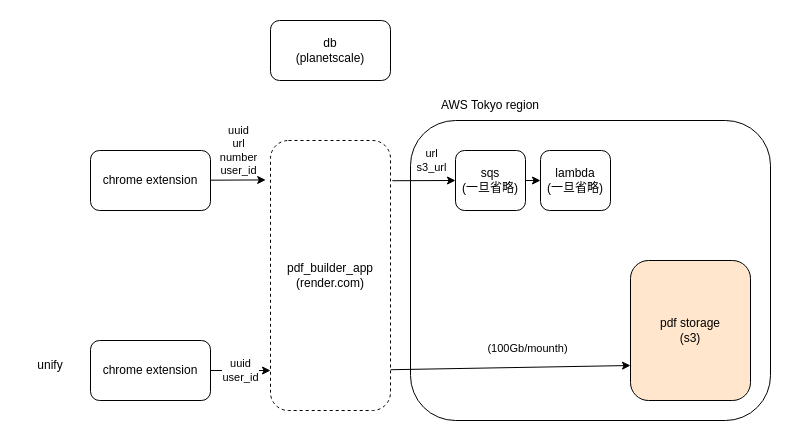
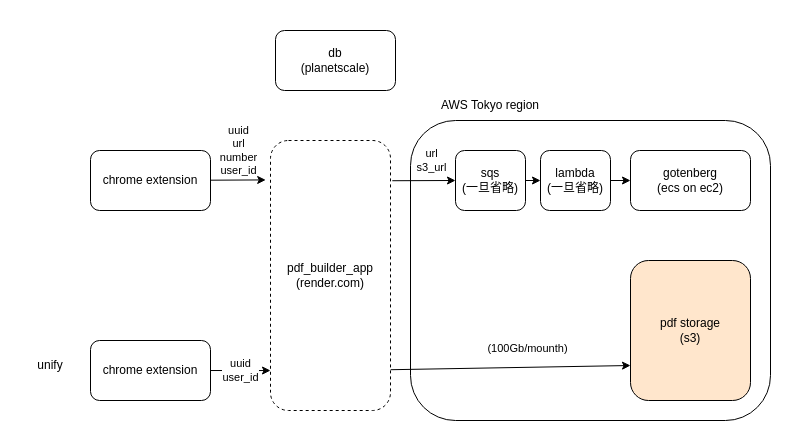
(331, 51) -> (336, 61)
none -> (617, 181)
none -> (691, 181)
